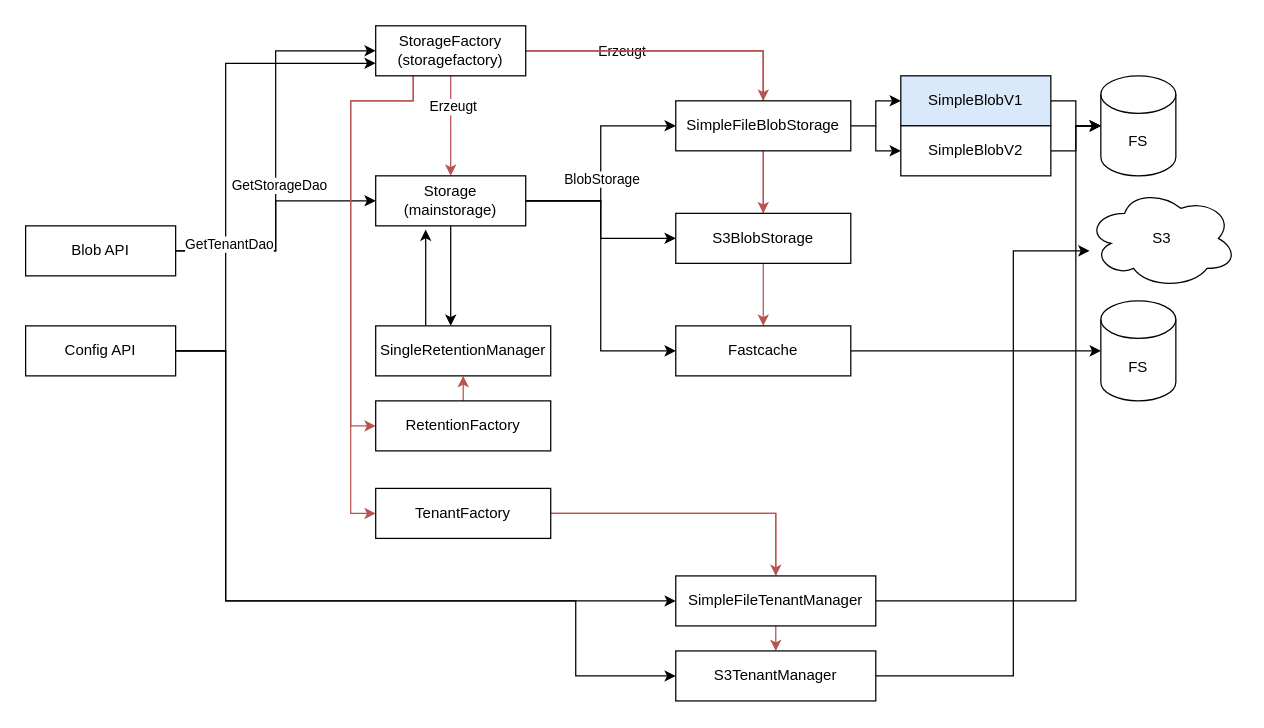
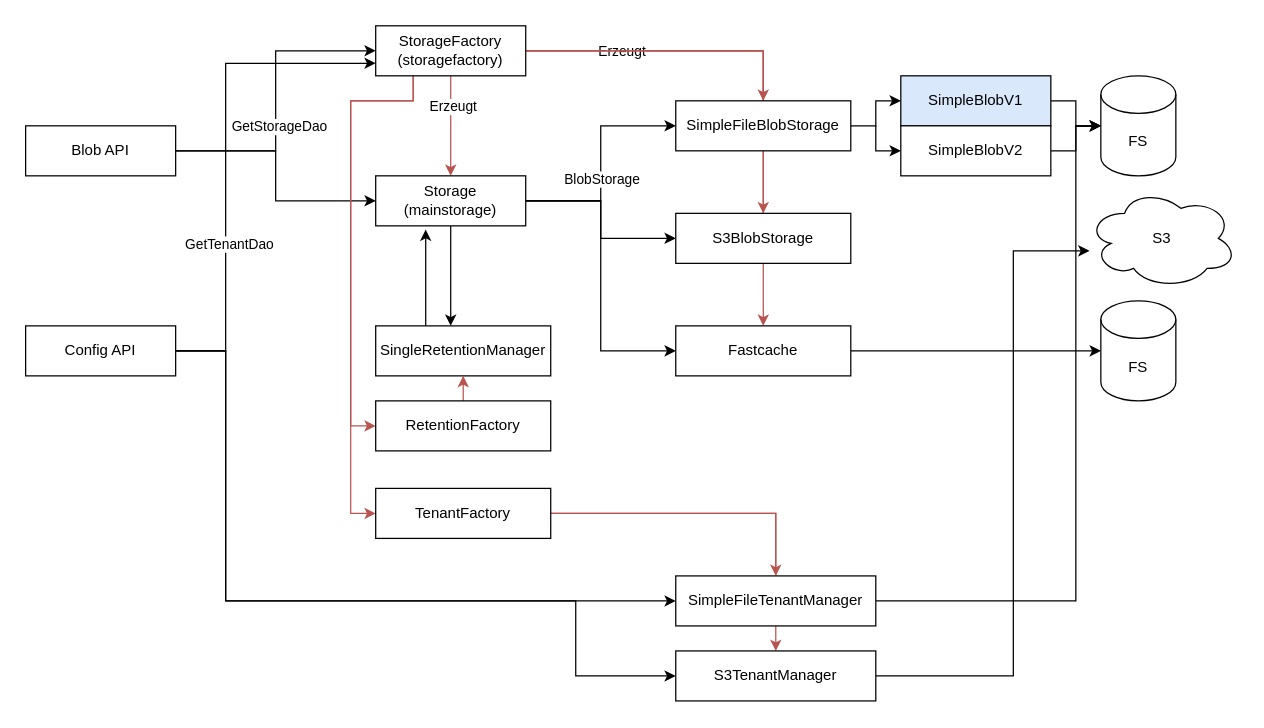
(101, 251) -> (101, 151)
